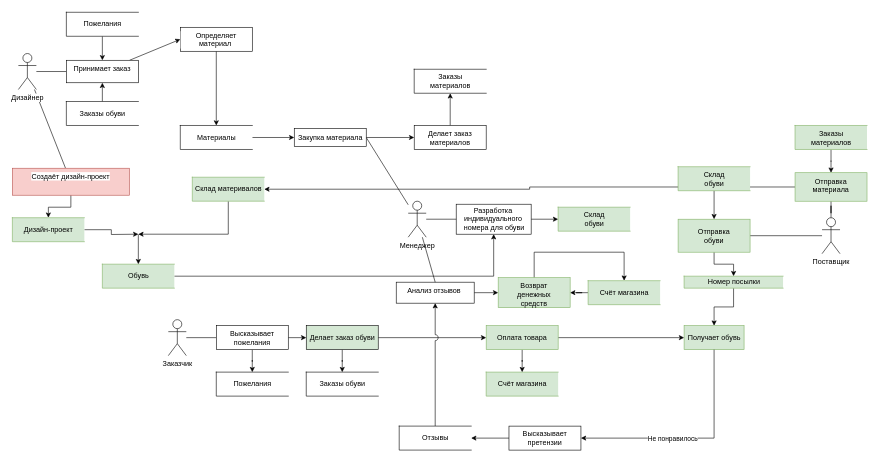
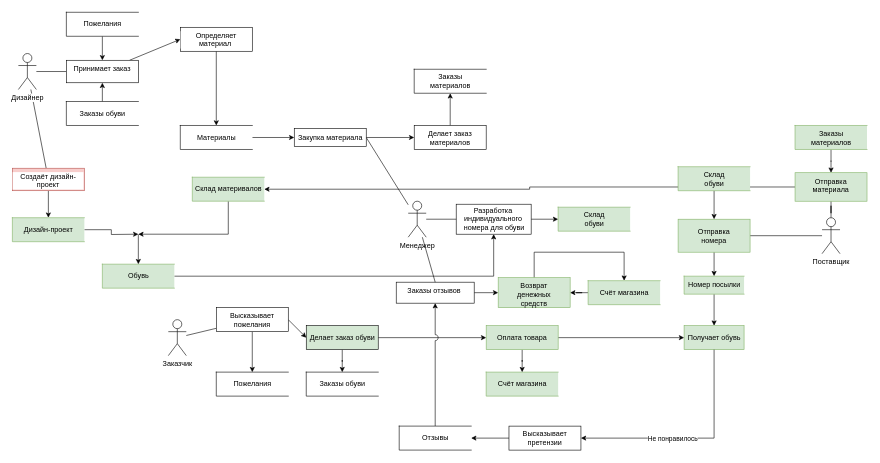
(71, 182) -> (48, 180)
(714, 236) -> (714, 236)
(734, 282) -> (714, 285)
(435, 291) -> (435, 291)
(252, 338) -> (252, 320)
